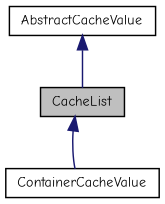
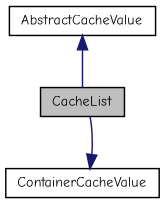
(73, 150) -> (92, 135)
